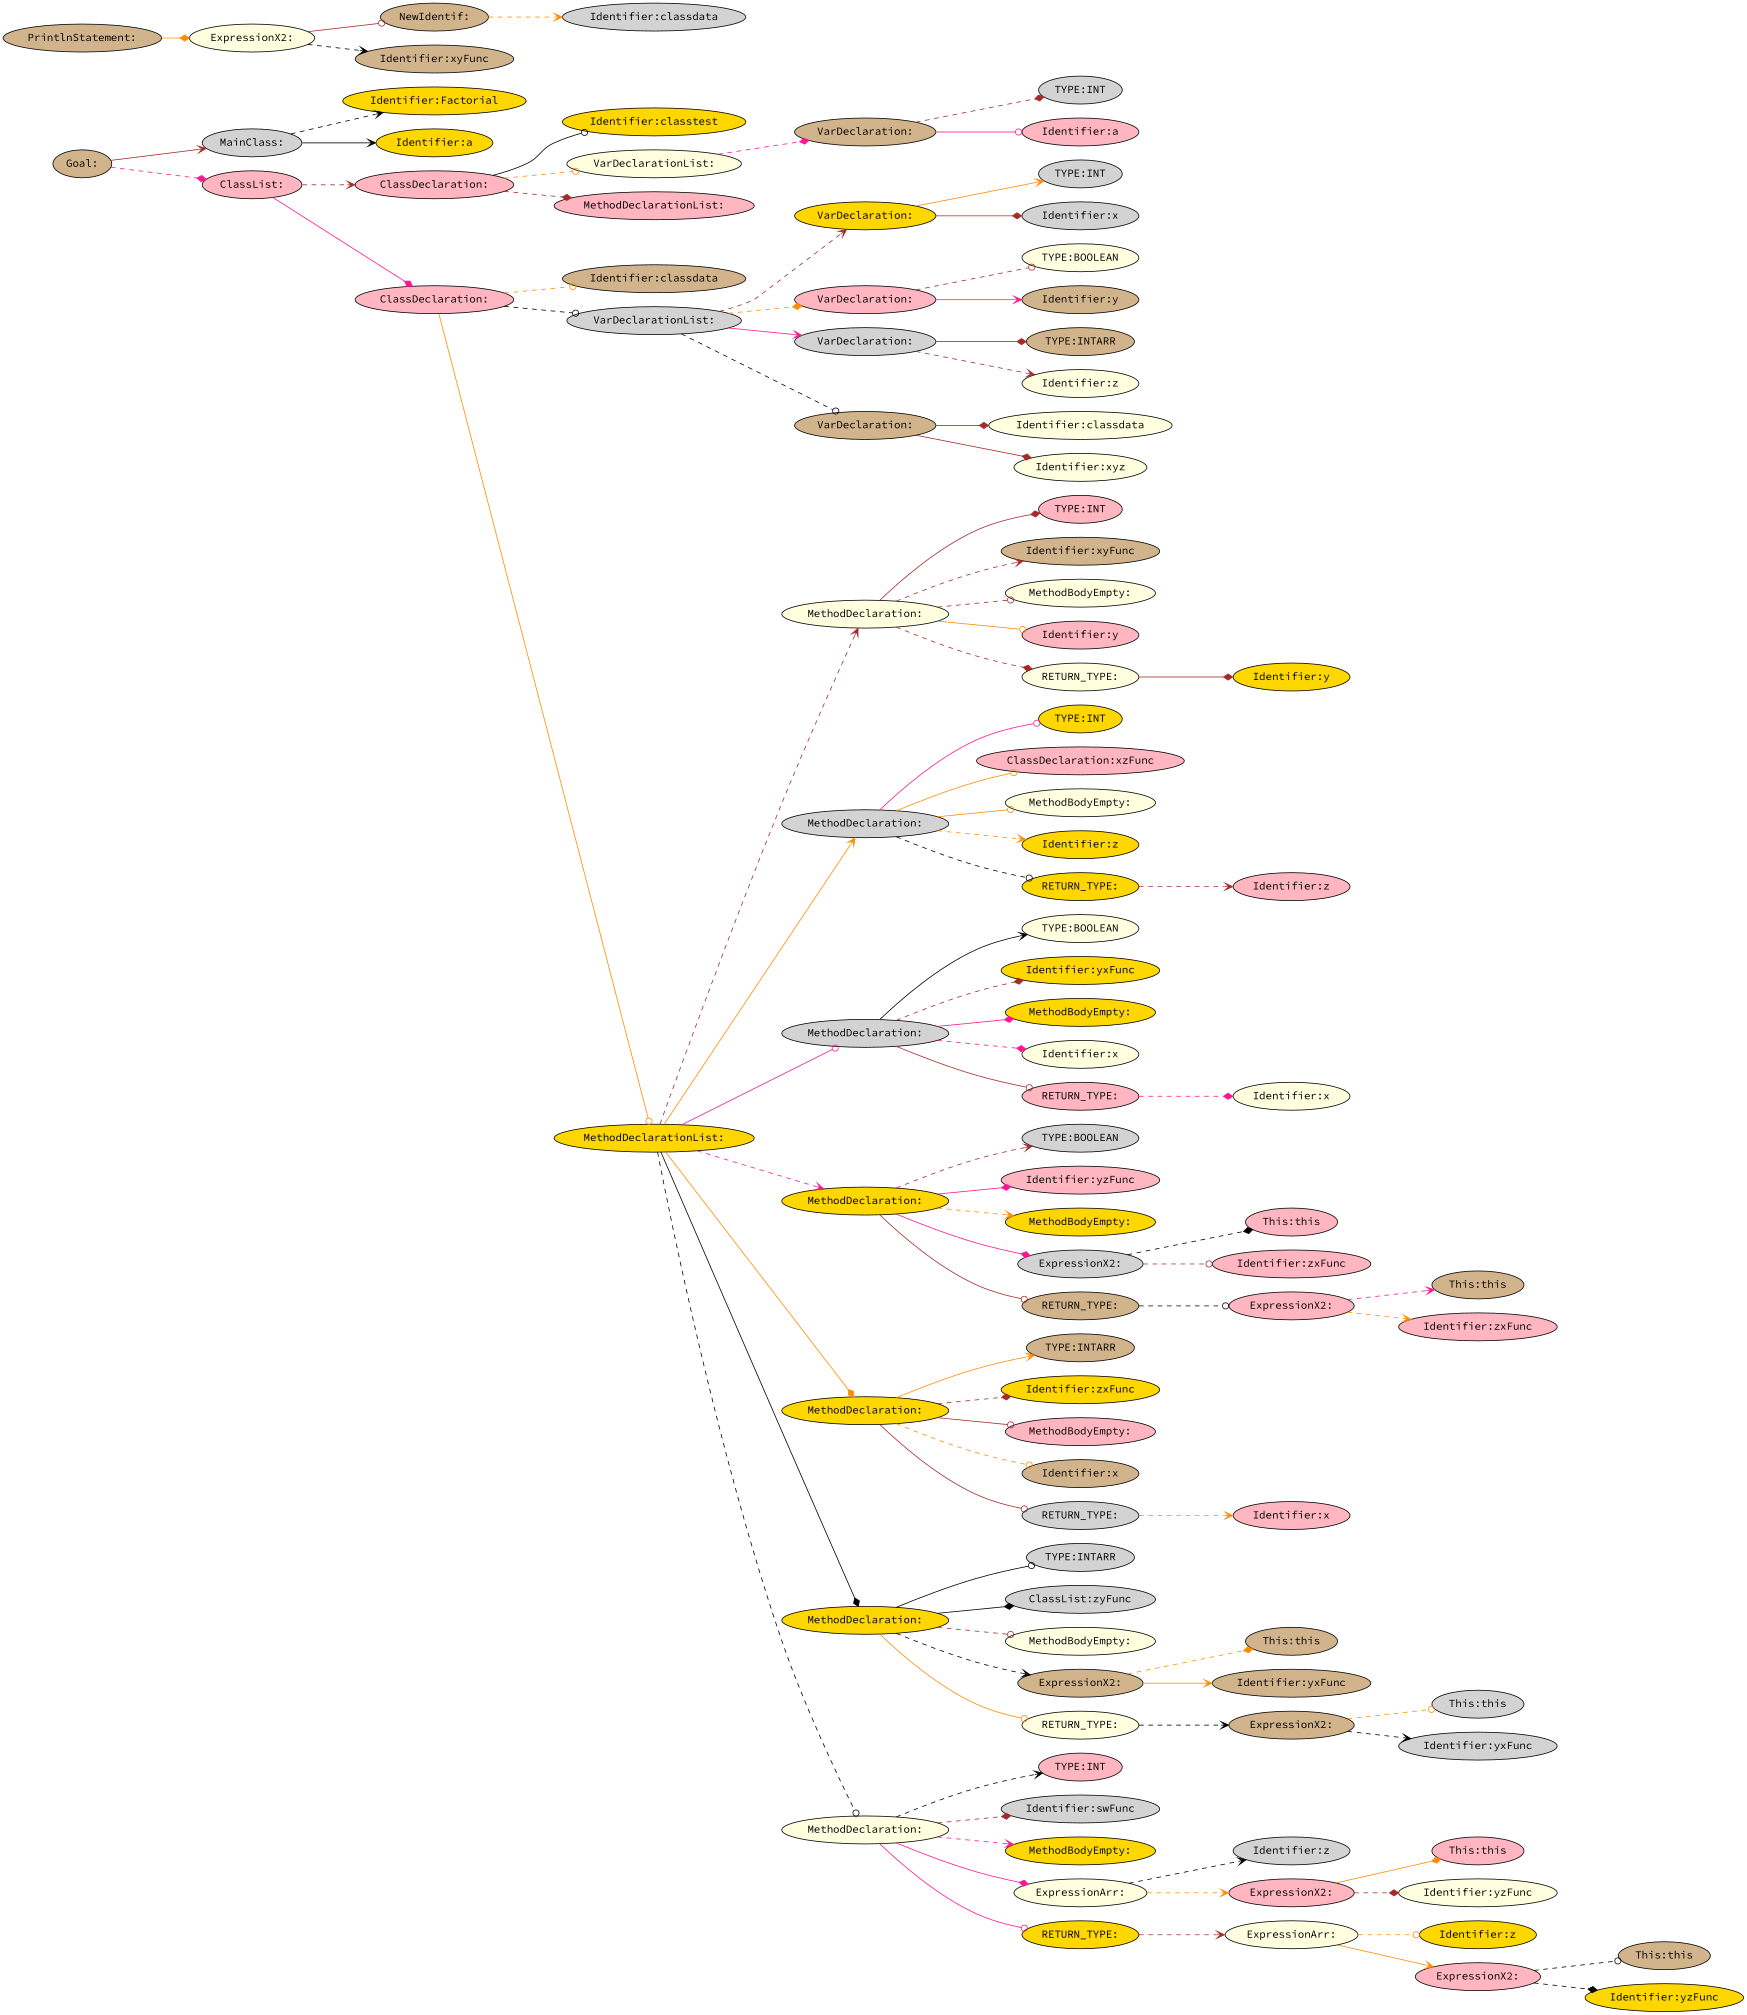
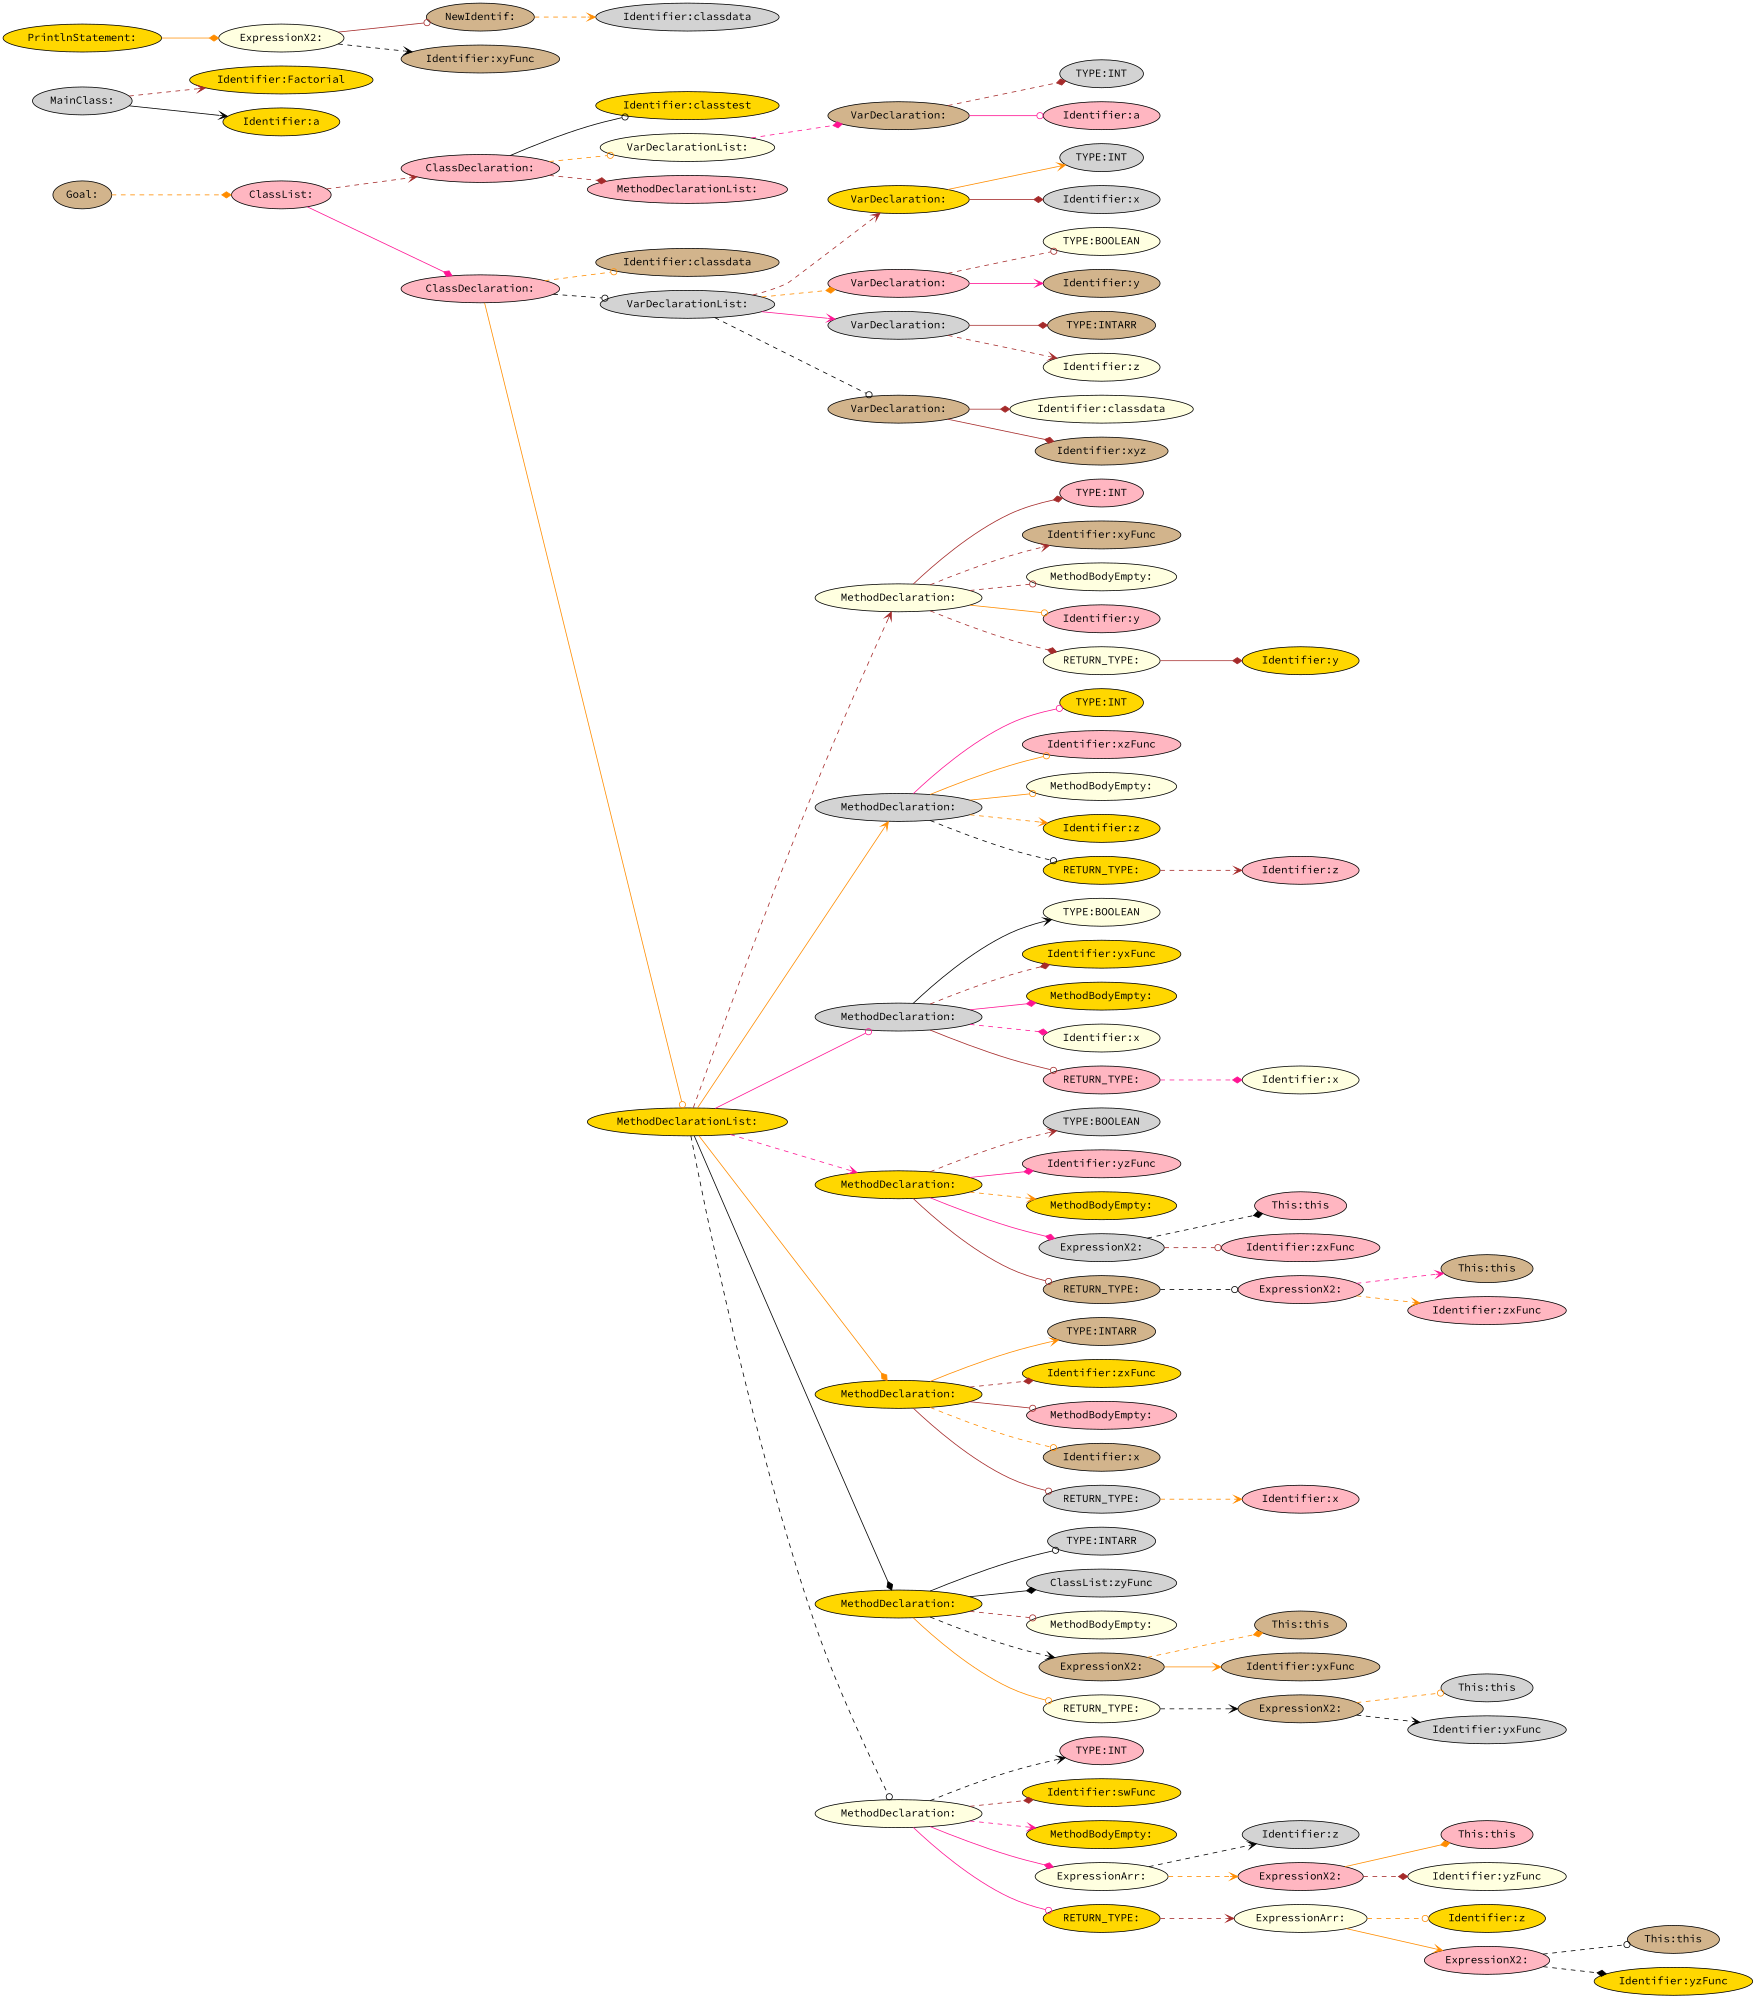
(82, 38) -> (82, 38)
(333, 124) -> (163, 92)
(154, 155) -> none
(154, 173) -> (167, 195)
(1080, 467) -> (1102, 451)
(1080, 761) -> (1102, 745)
(1080, 1809) -> (1102, 1793)
